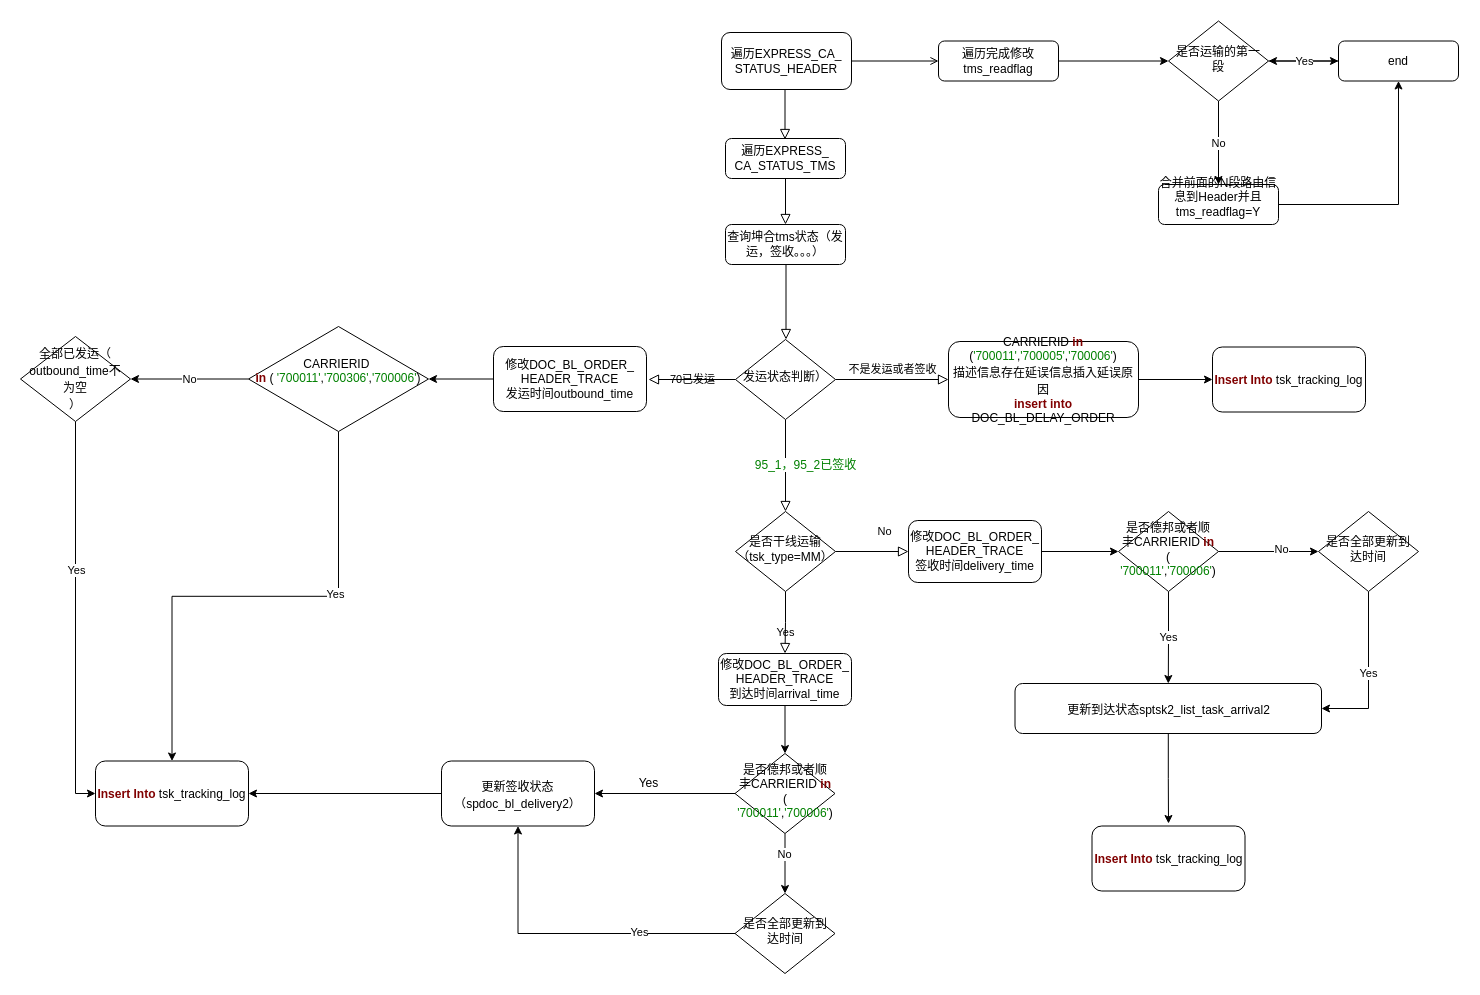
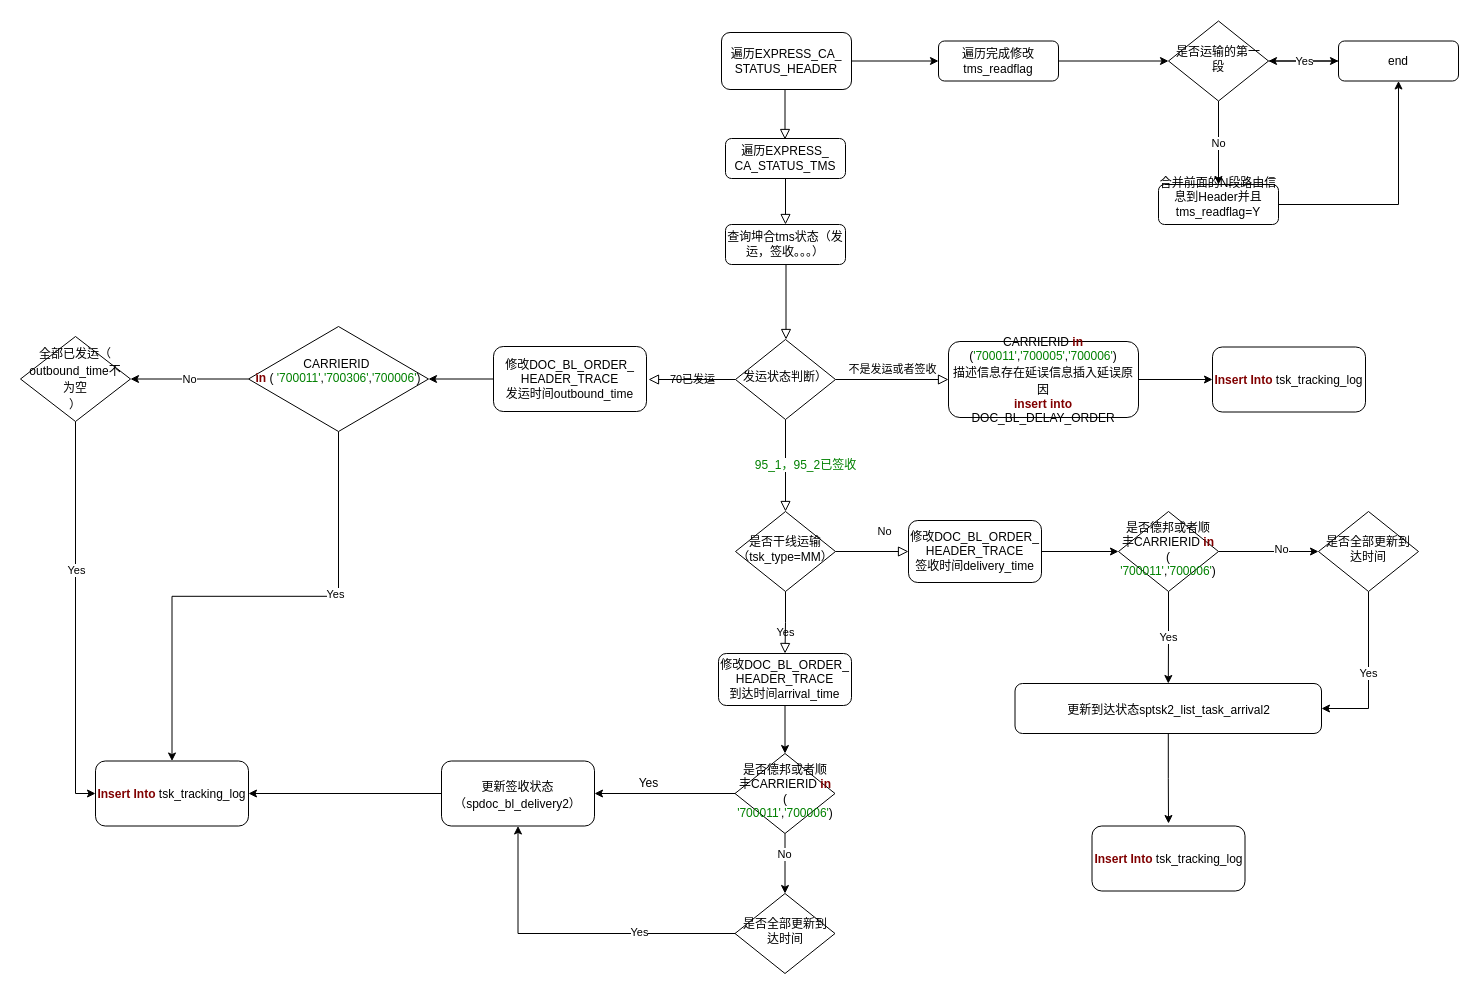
(931, 61) -> (930, 61)
